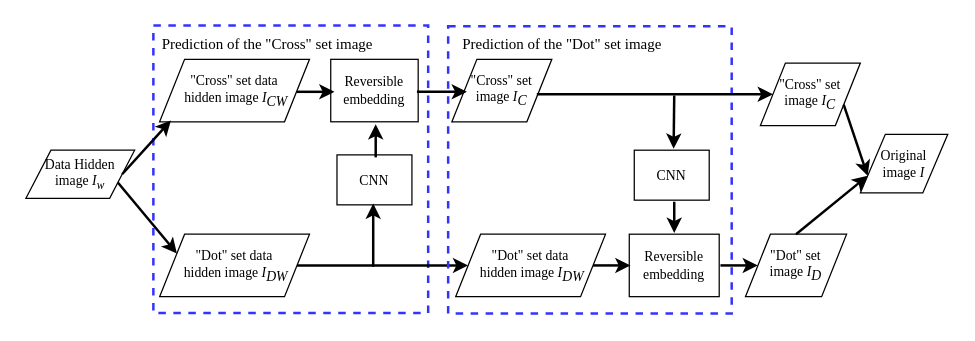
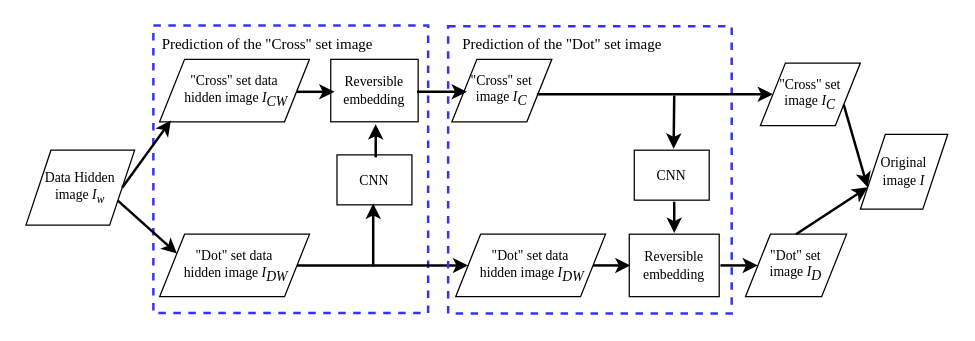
(904, 164) -> (904, 172)
(80, 174) -> (80, 188)
